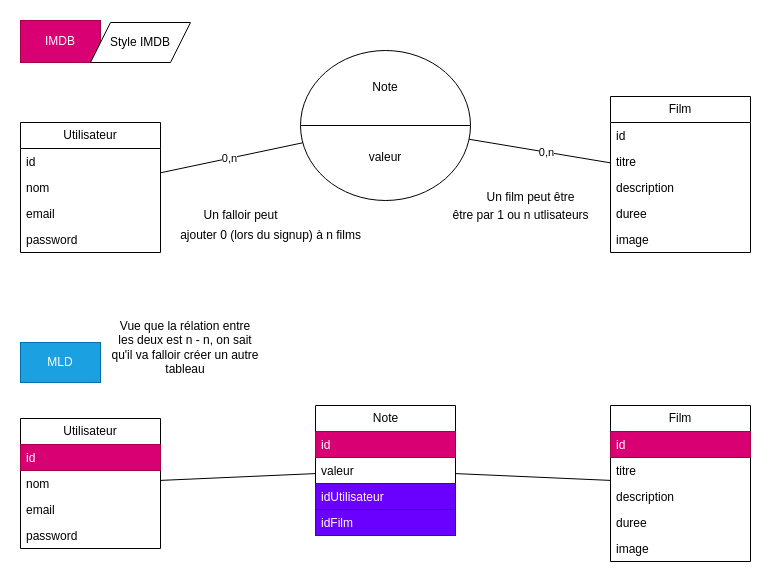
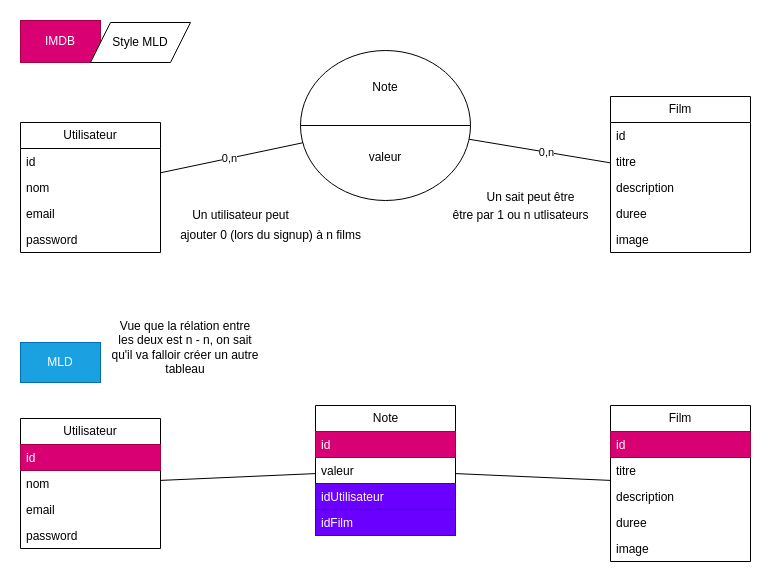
(141, 43) -> (141, 43)
(531, 198) -> (531, 198)
(241, 216) -> (241, 216)
